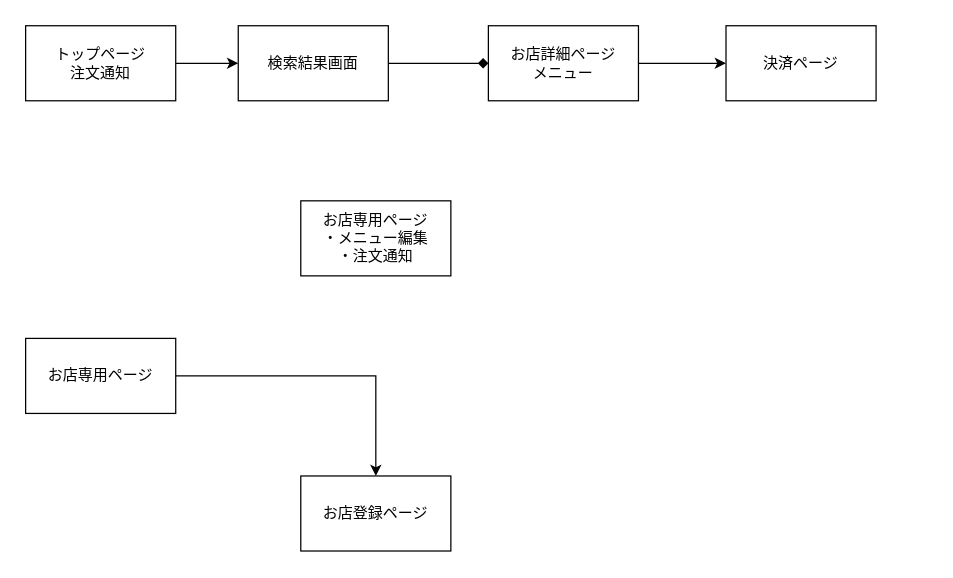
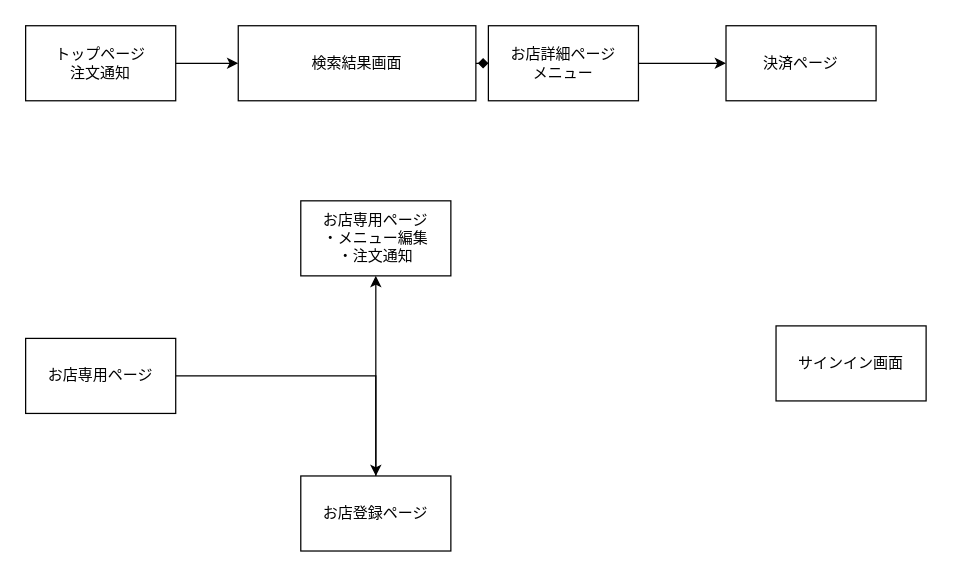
(313, 63) -> (357, 63)
none -> (376, 329)
none -> (851, 363)
